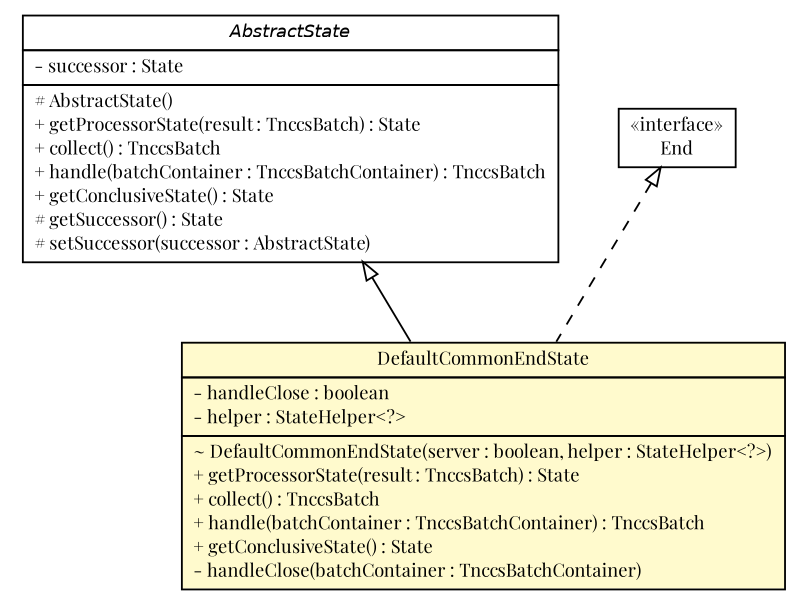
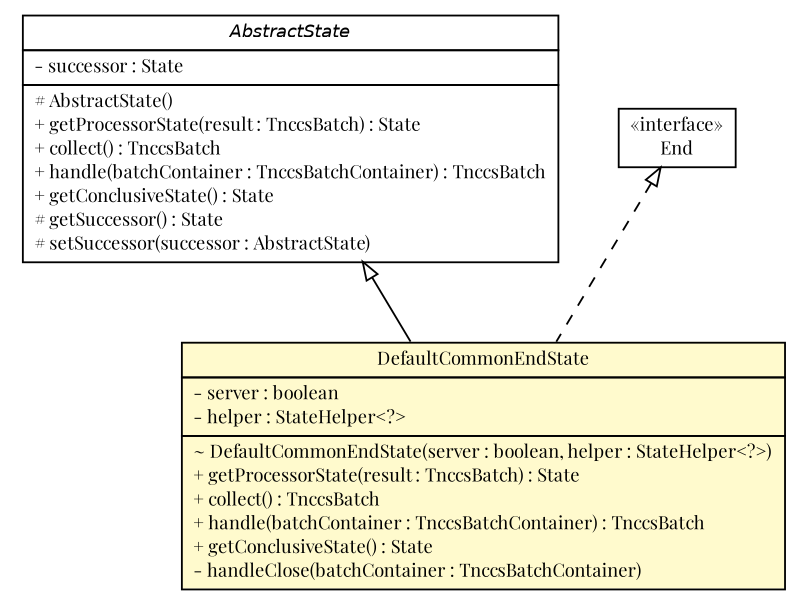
(292, 394) -> (267, 394)
